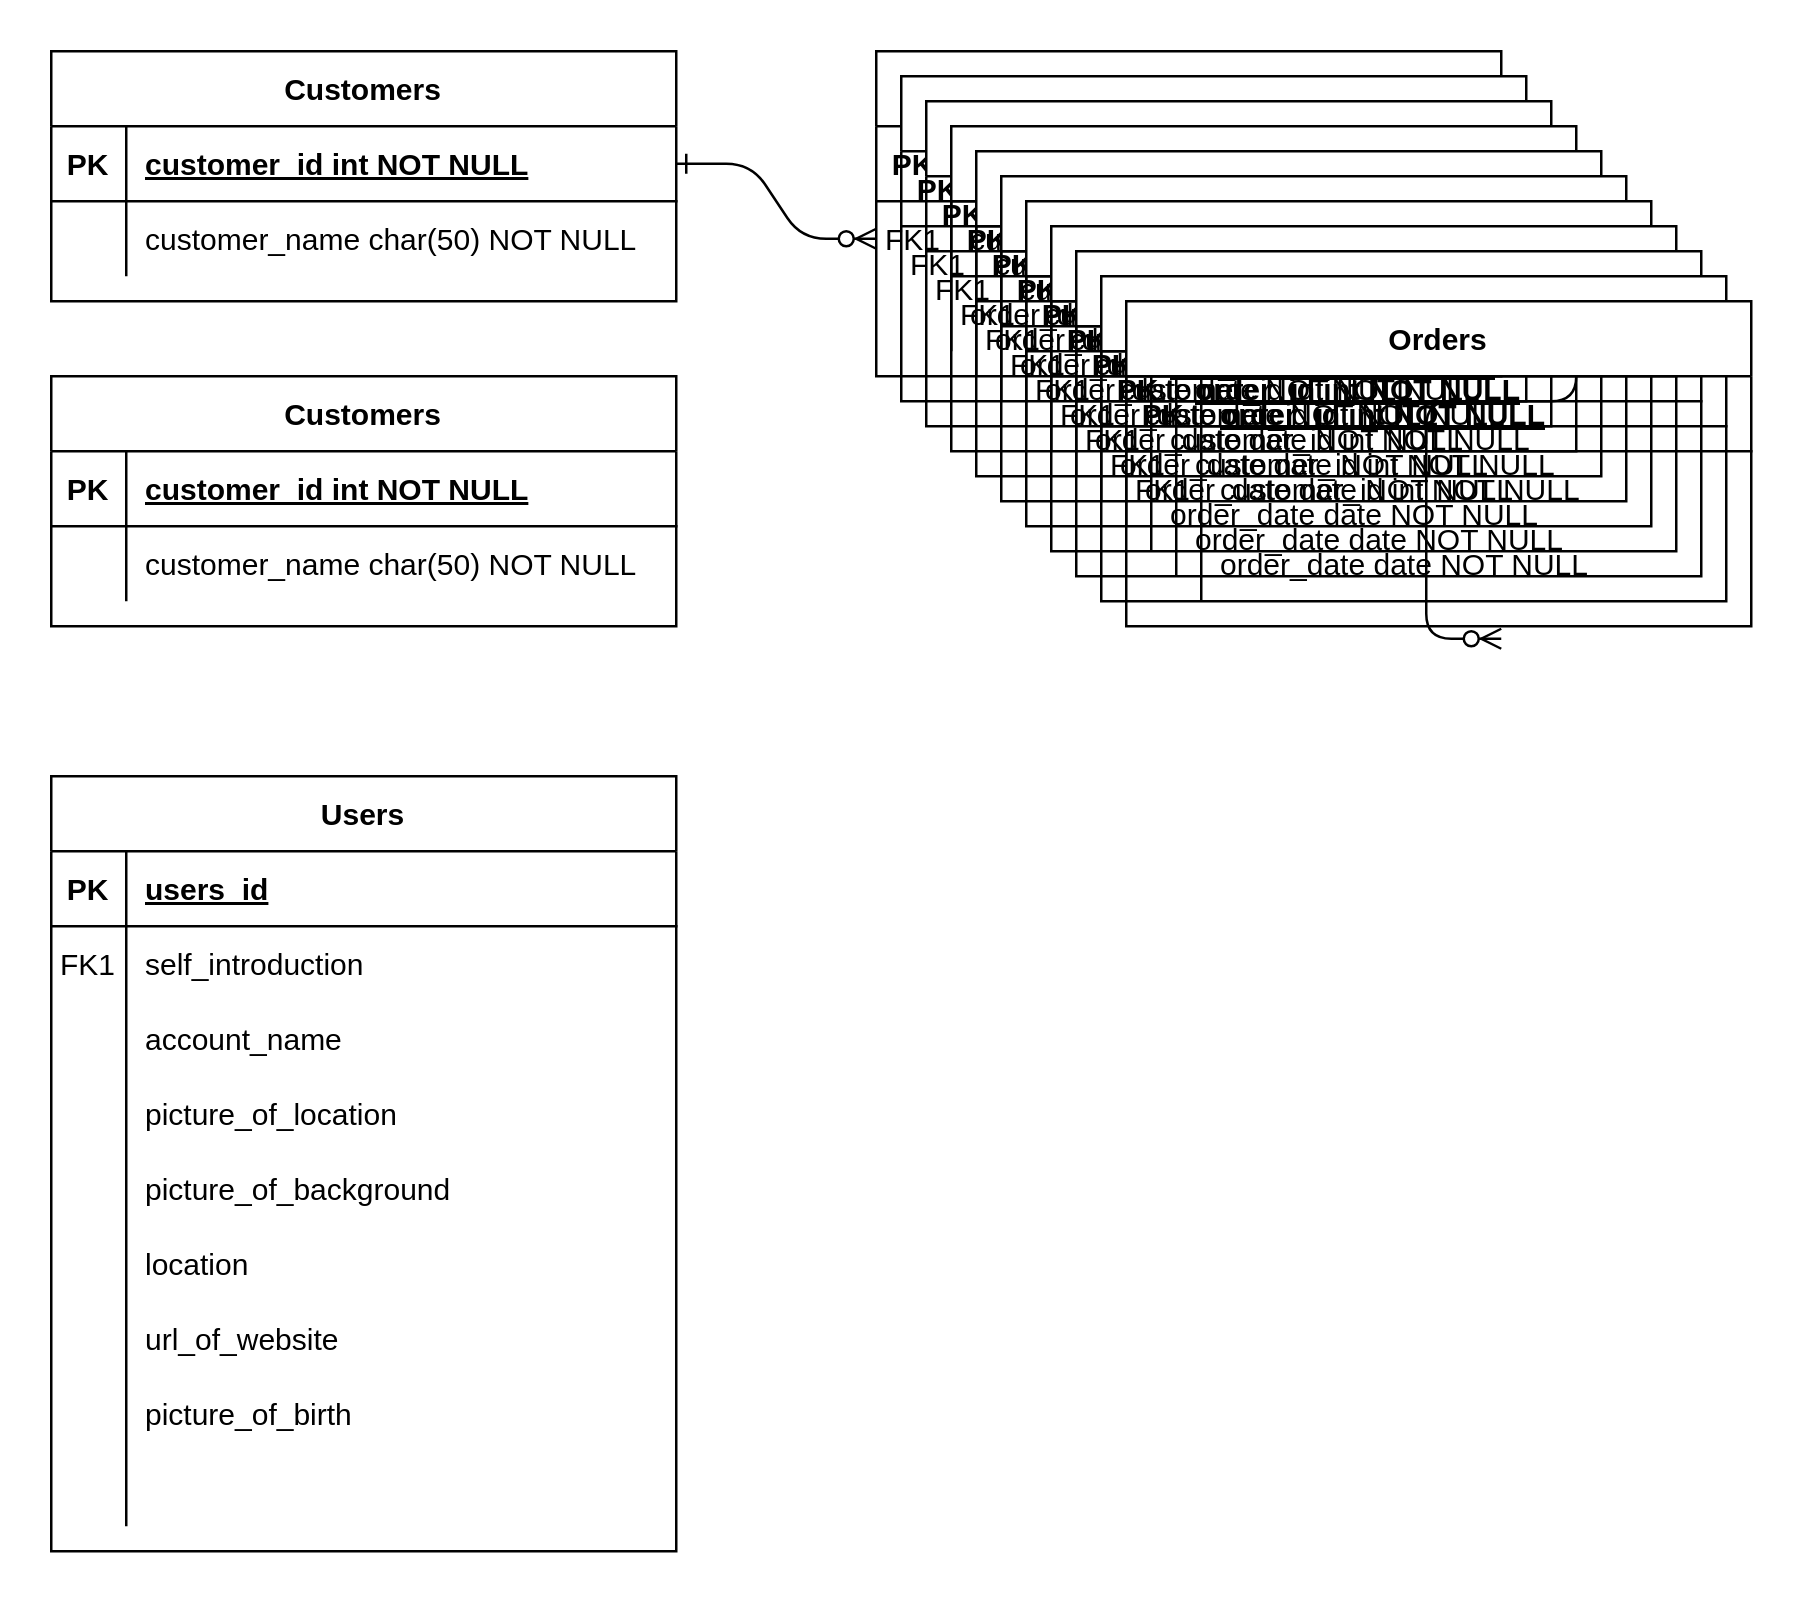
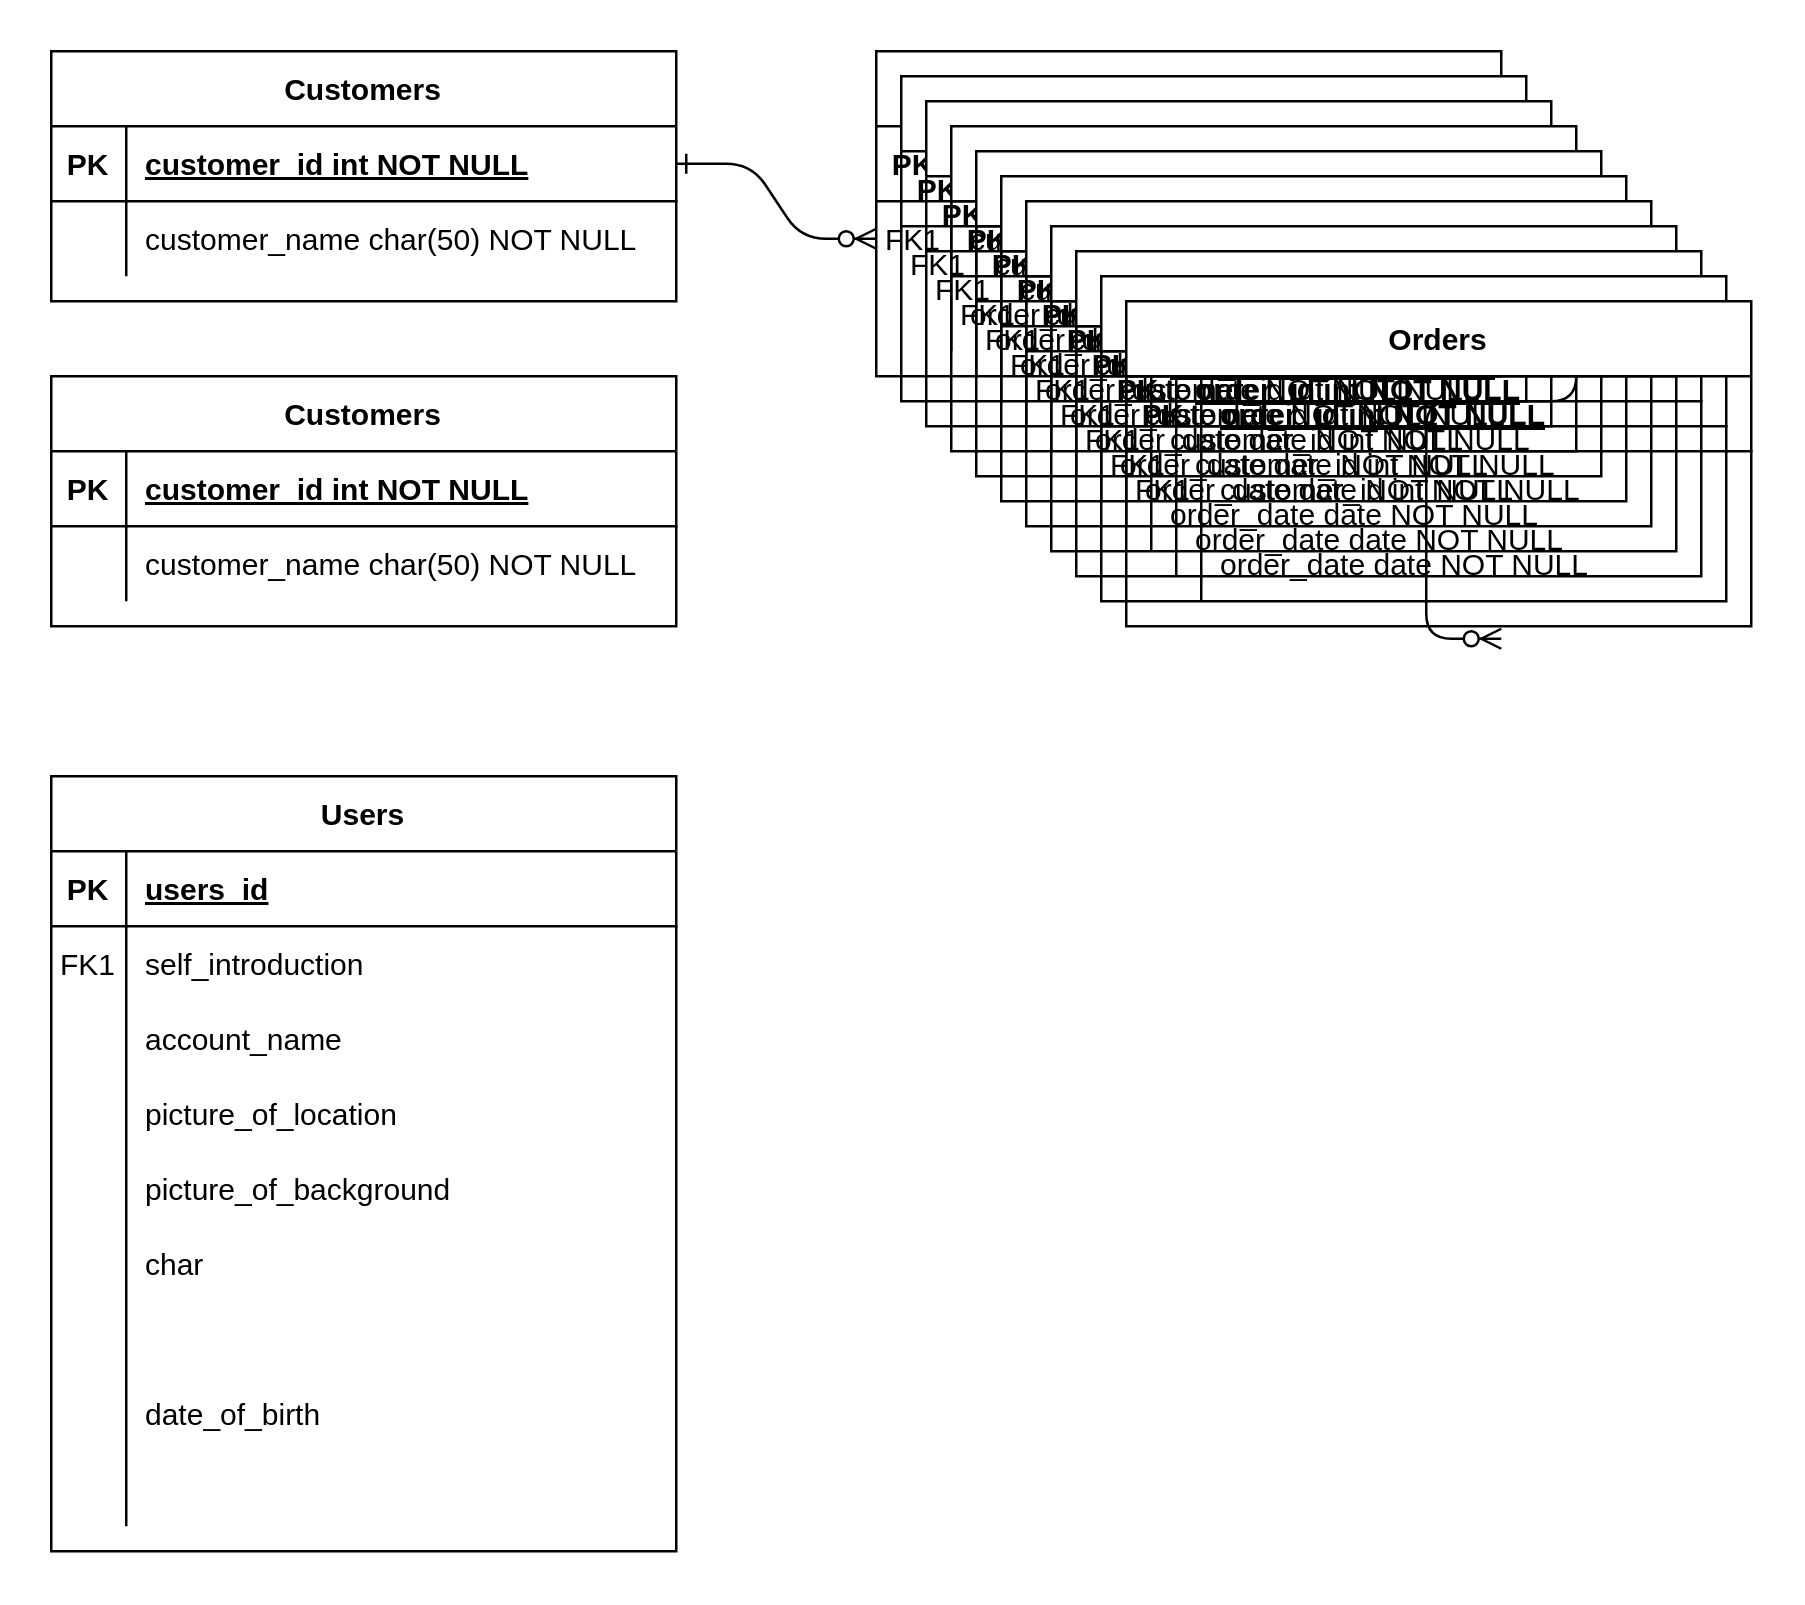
(204, 1265) -> (179, 1265)
(401, 1339) -> none
(272, 1415) -> (250, 1415)
